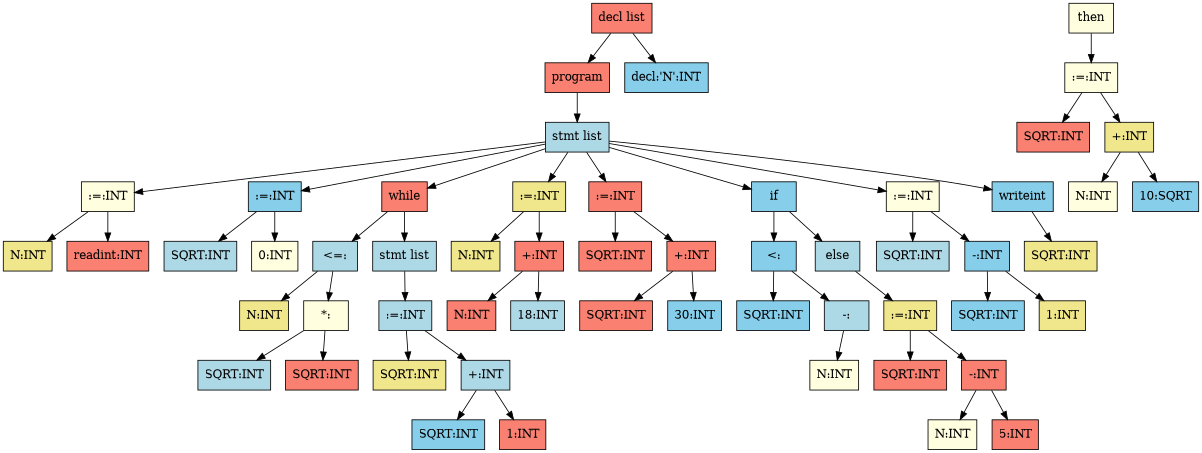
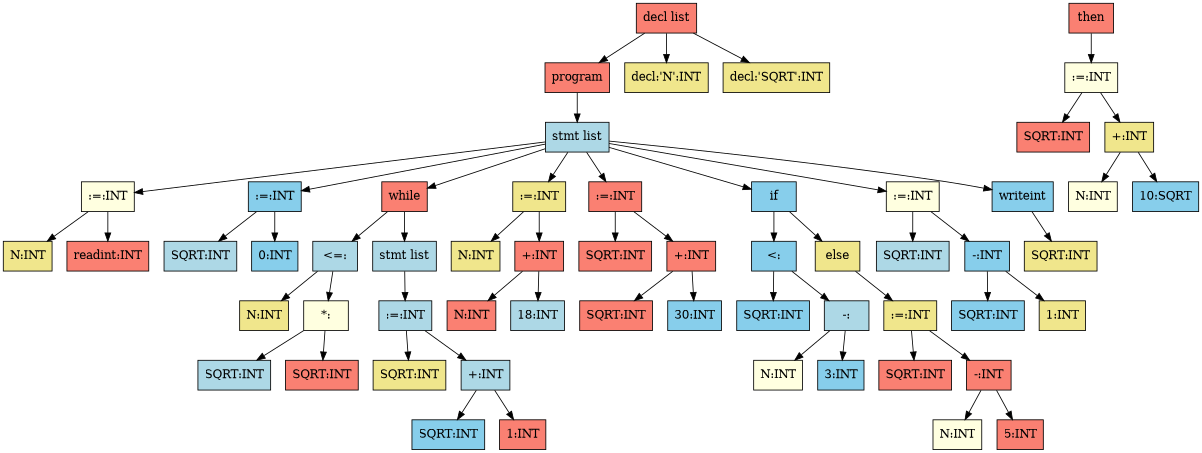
(1091, 18) -> (1091, 18)
(666, 78) -> (666, 78)
none -> (776, 78)
(275, 256) -> (275, 256)
(838, 256) -> (838, 256)
none -> (841, 375)
